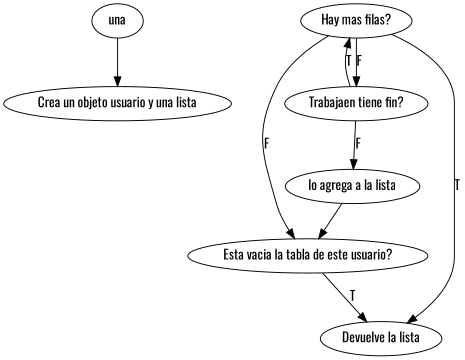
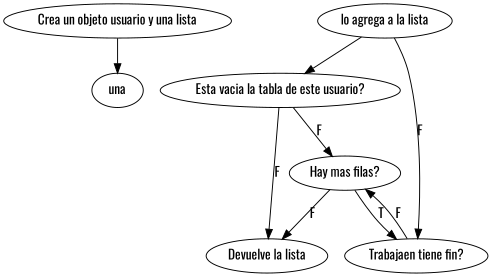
(118, 58) -> (118, 51)
(349, 62) -> (398, 215)
(359, 62) -> (382, 215)
(264, 123) -> (310, 128)
(355, 140) -> (418, 132)
(458, 186) -> (313, 215)
(353, 297) -> (277, 173)
